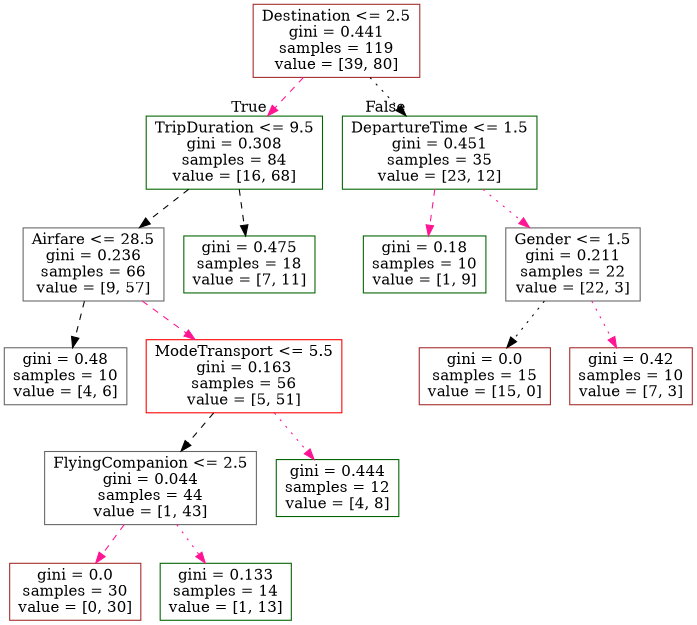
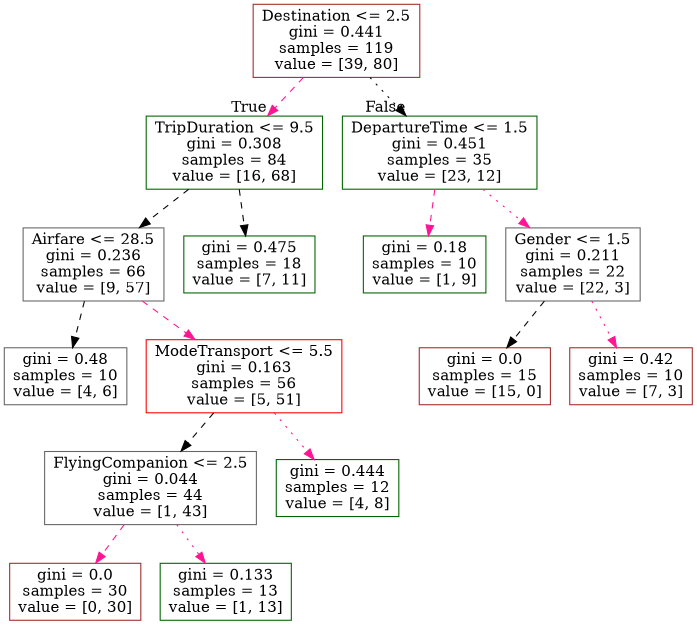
(529, 320) -> (529, 320)
(226, 592) -> (226, 592)
